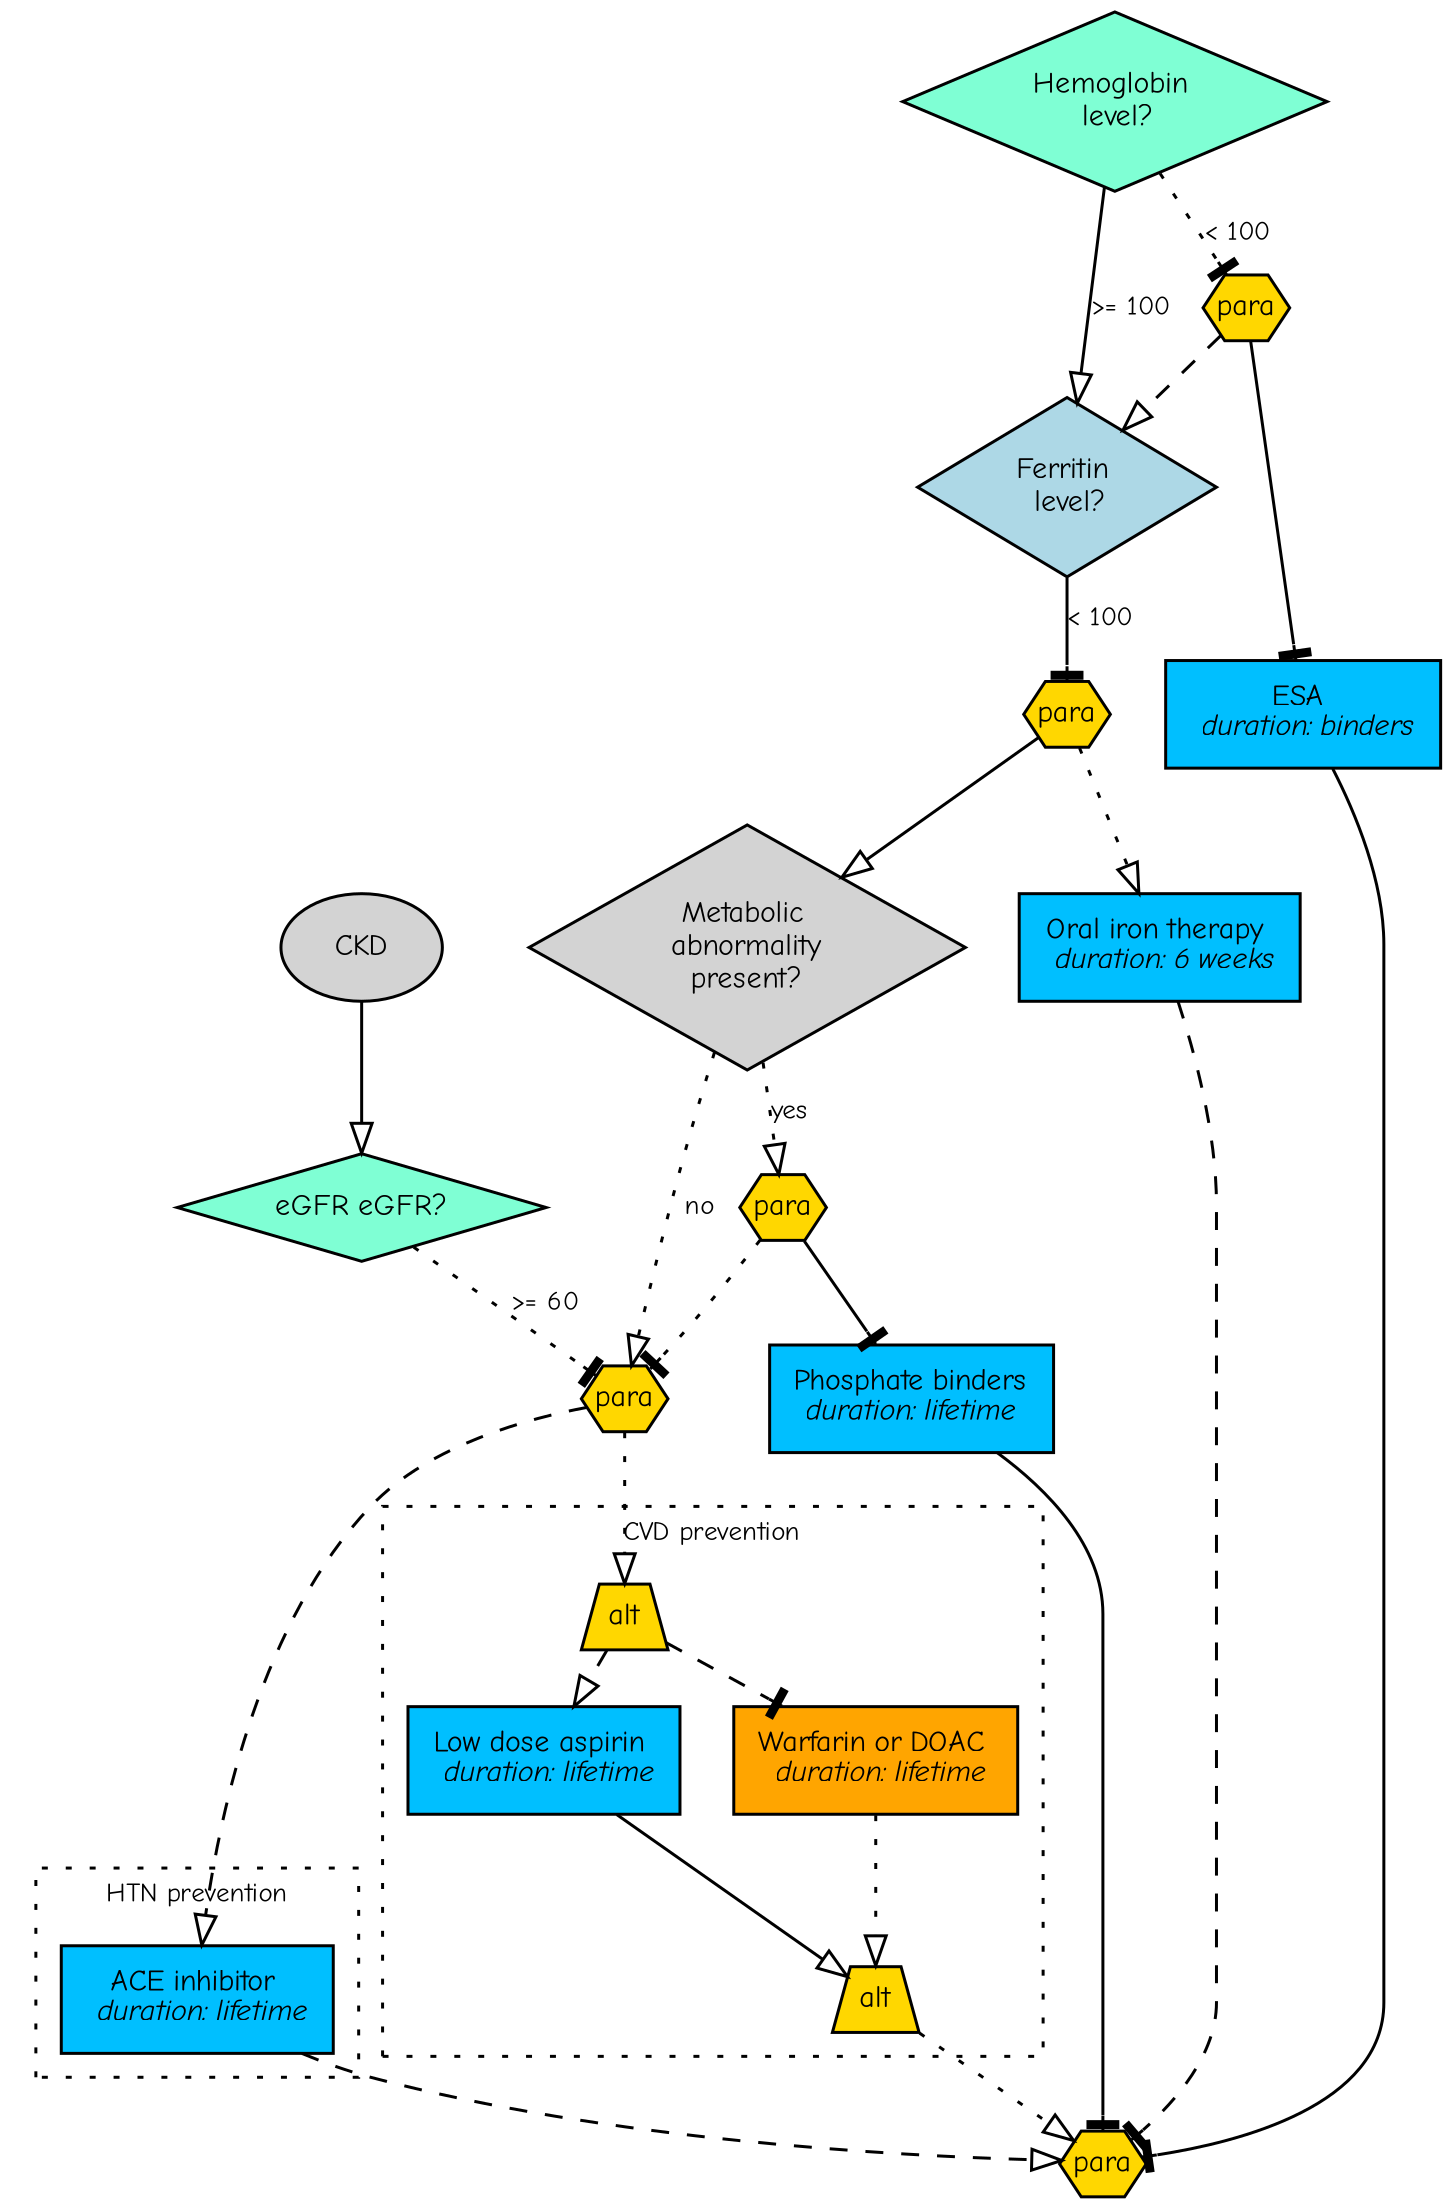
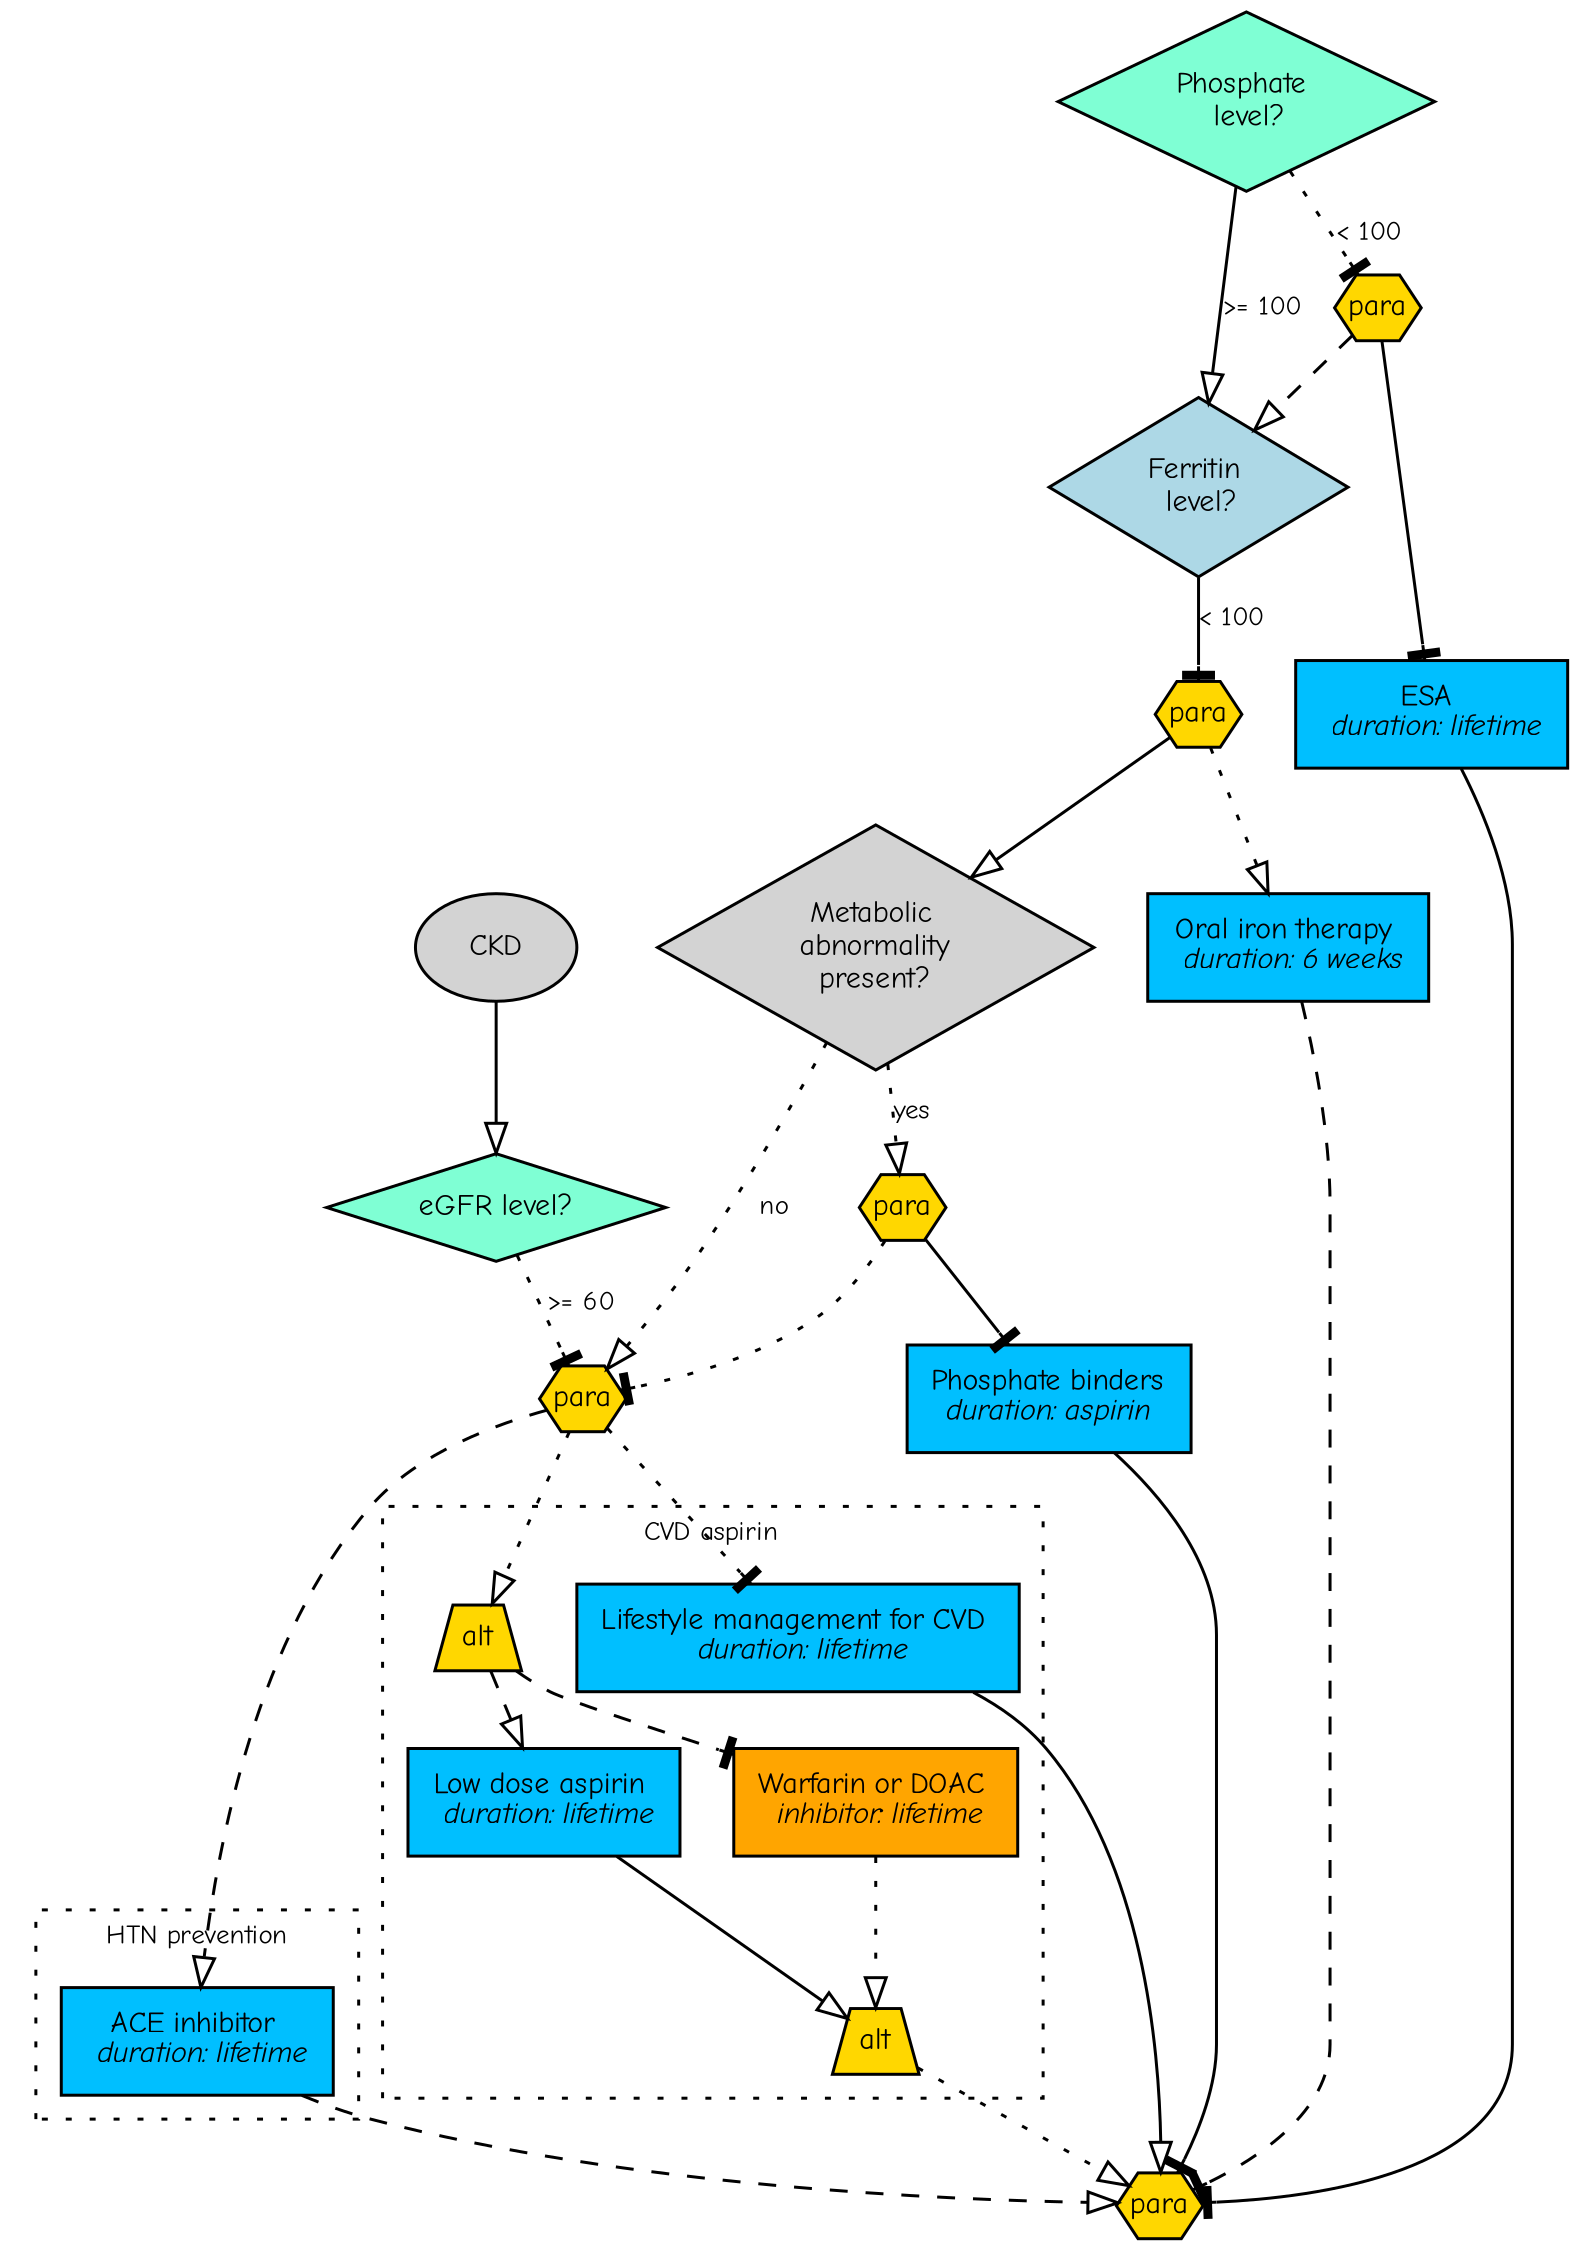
(1115, 102) -> (1246, 102)
(1309, 726) -> (1438, 726)
(362, 1208) -> (496, 1208)
(912, 1411) -> (1049, 1411)
(713, 1533) -> (713, 1533)
none -> (798, 1638)
(882, 1772) -> (882, 1814)
